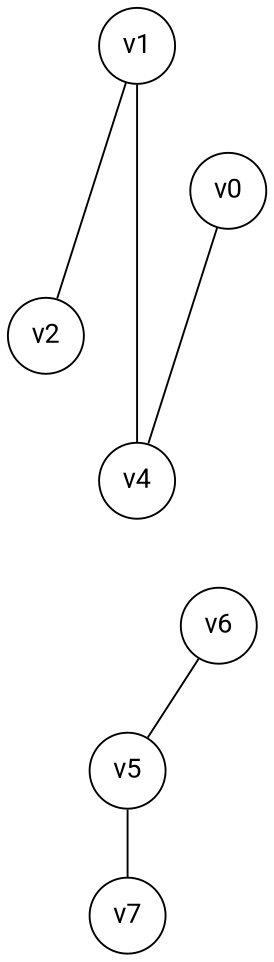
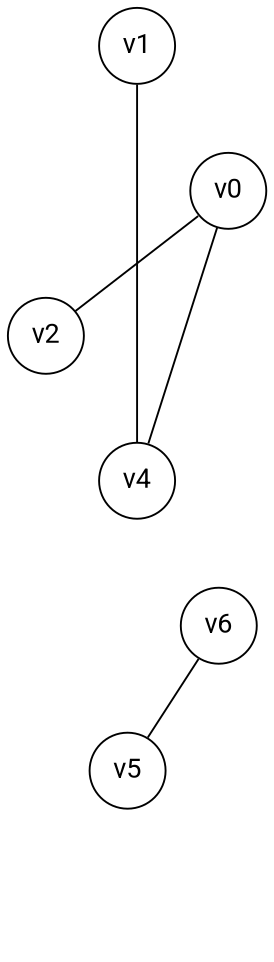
(92, 191) -> (149, 254)
(128, 916) -> none
